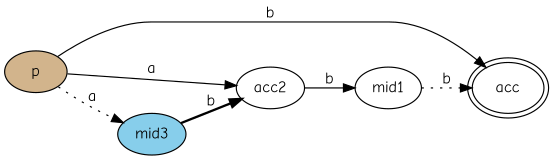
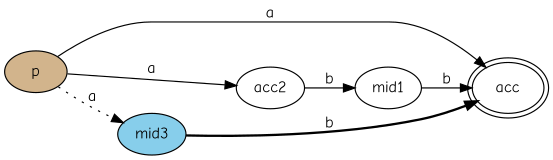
(270, 13) -> (270, 13)
(441, 88) -> (441, 88)
(206, 113) -> (327, 132)
